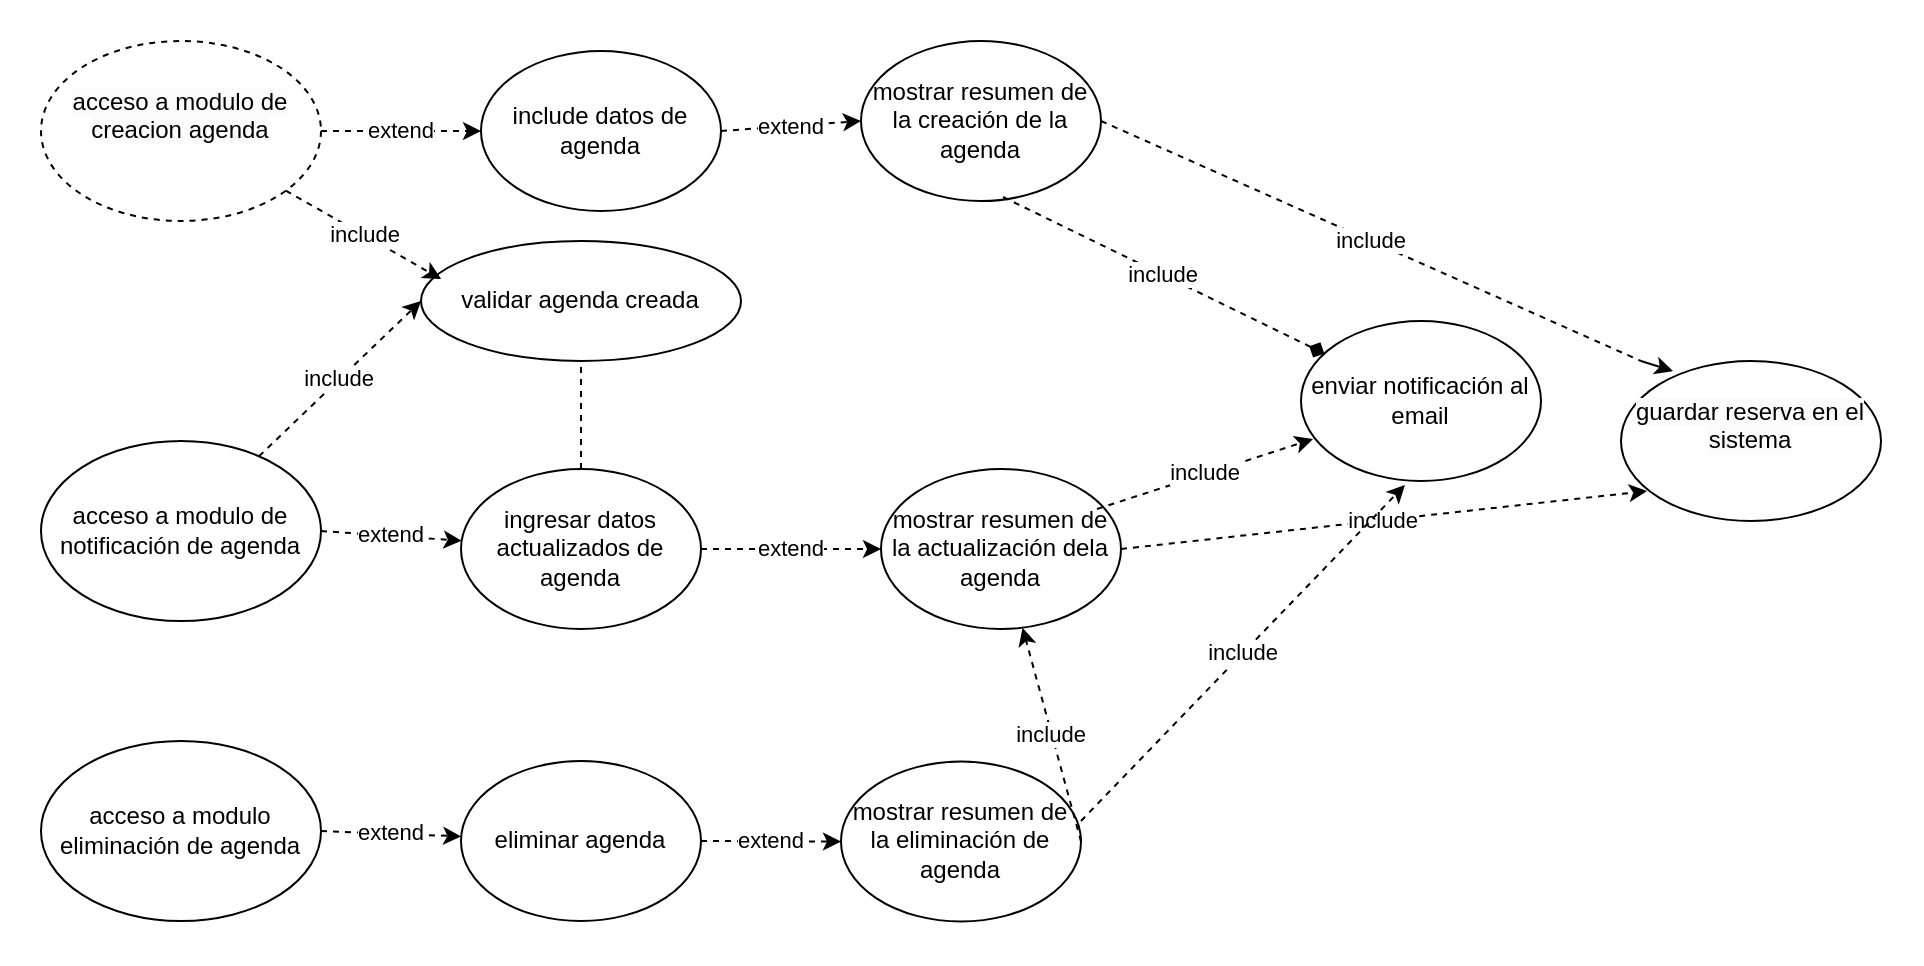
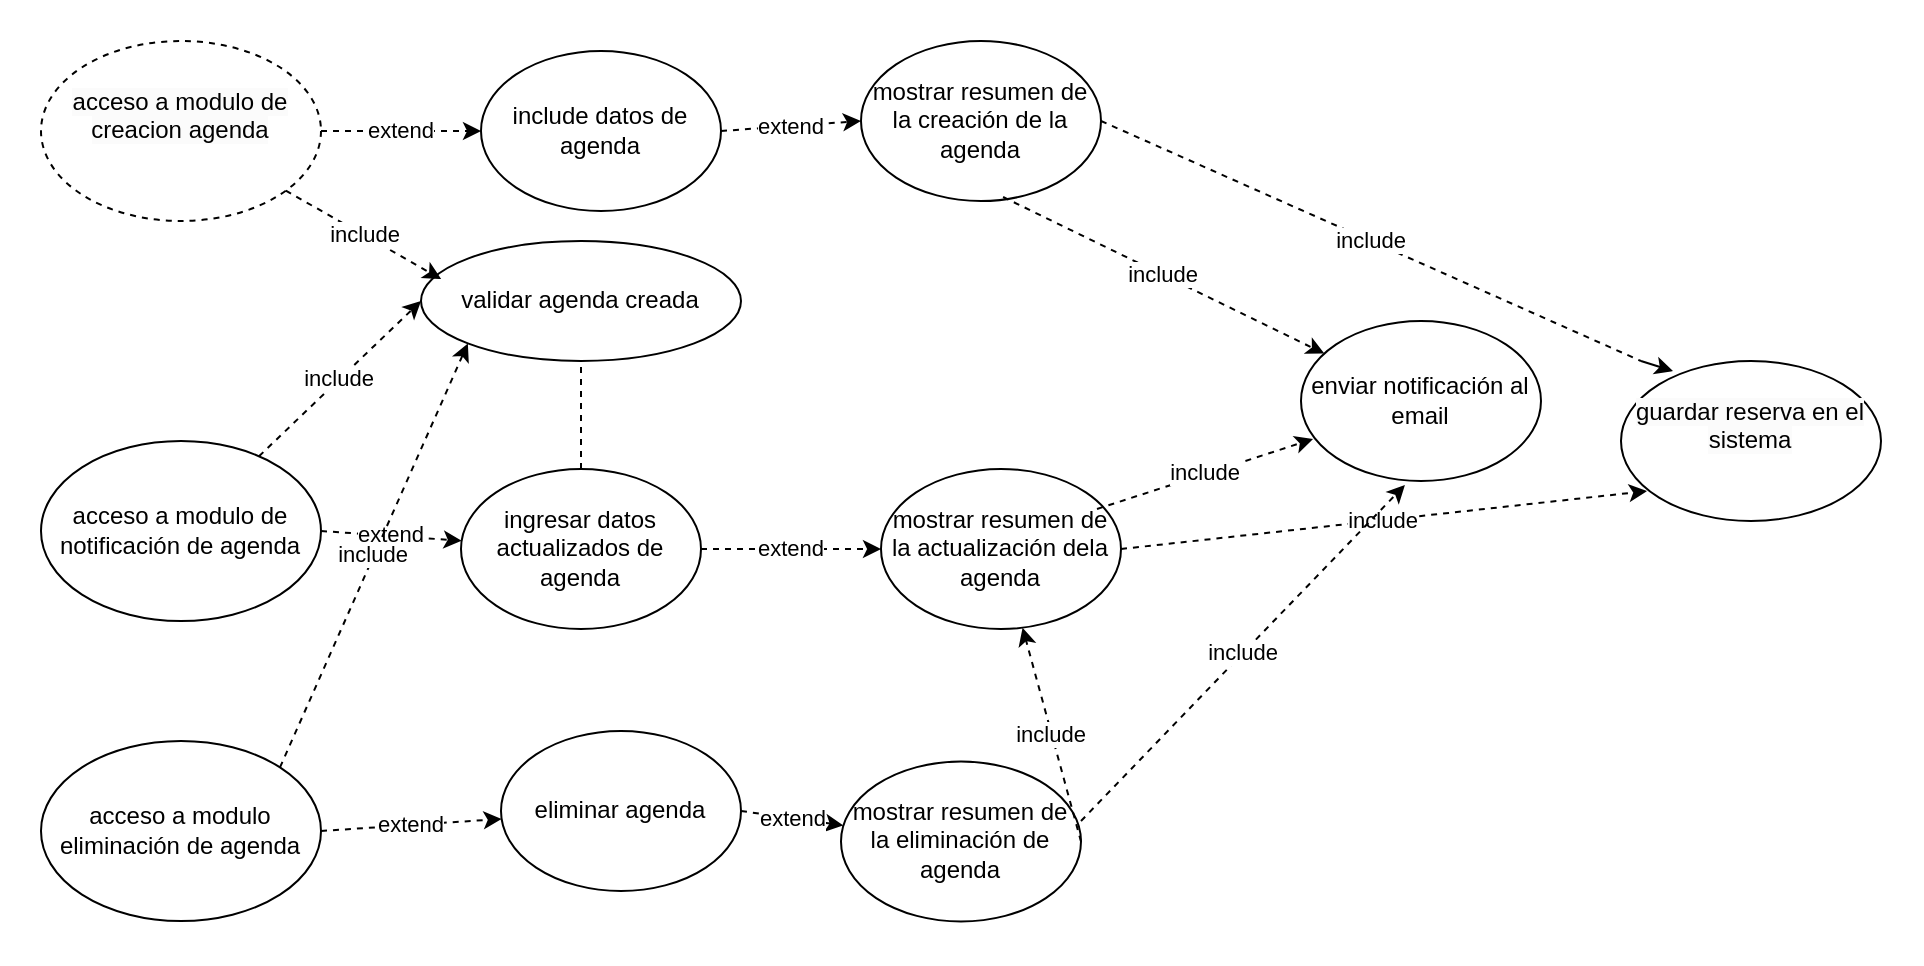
(1309, 346) -> (1310, 347)
none -> (328, 659)
(581, 841) -> (621, 811)
